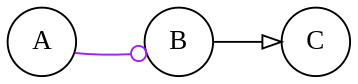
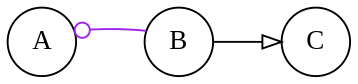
(103, 55) -> (118, 29)
